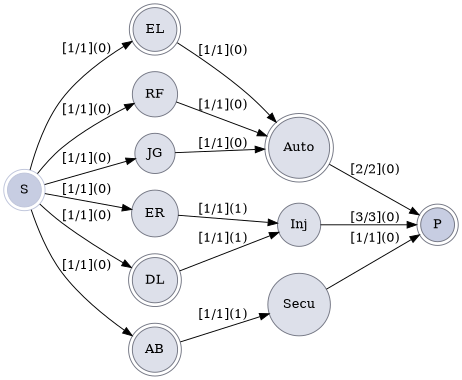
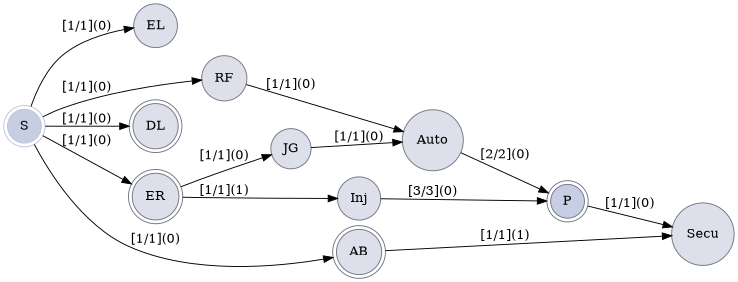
(155, 29) -> (156, 26)
(226, 76) -> none
(299, 148) -> (433, 140)
(85, 173) -> (222, 172)
(155, 214) -> (156, 197)
(225, 253) -> none
(369, 264) -> (626, 215)
